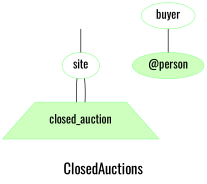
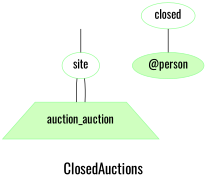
(168, 16) -> (168, 16)
(81, 121) -> (81, 121)
